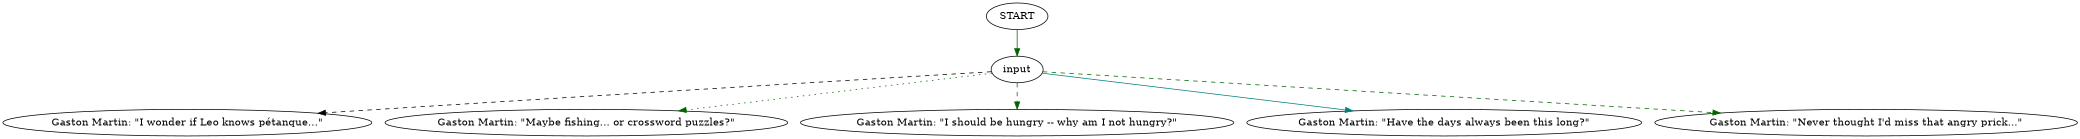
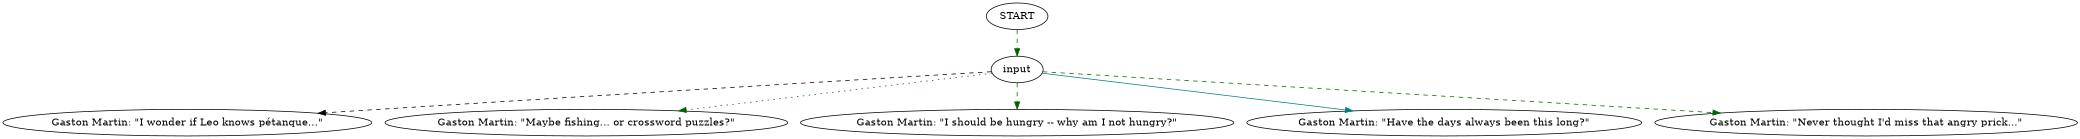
(1017, 39) -> (1017, 39)
